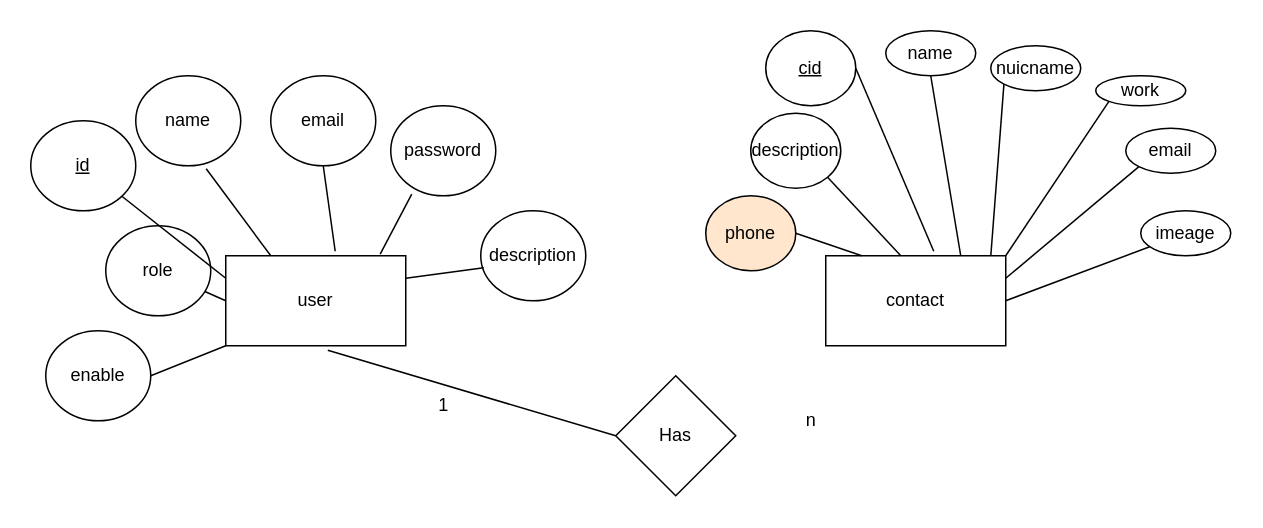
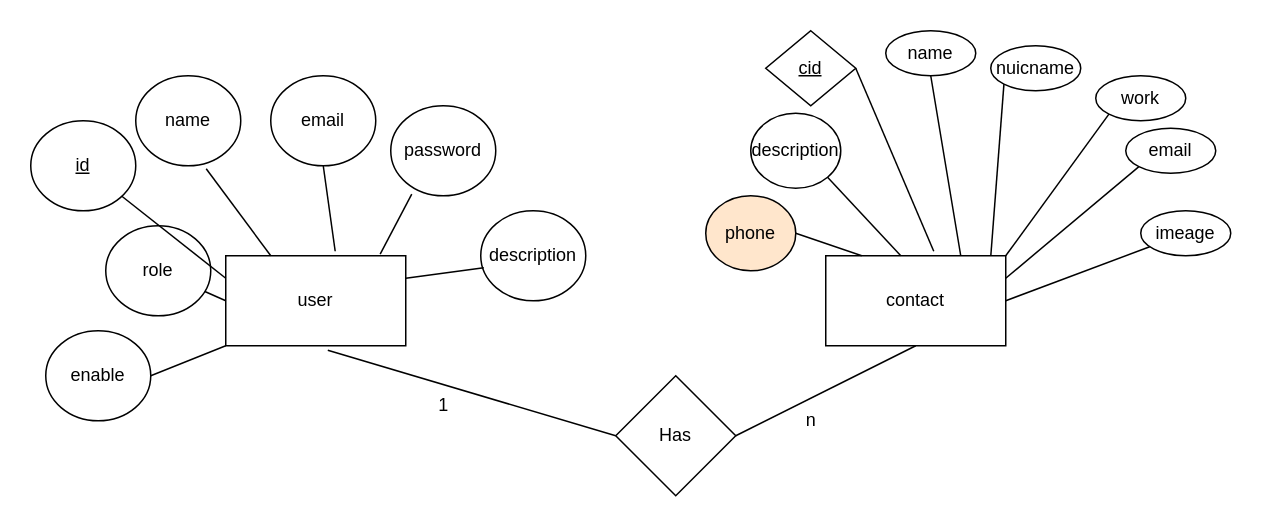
(811, 68) -> (811, 68)
(1141, 91) -> (1141, 98)
none -> (825, 391)
